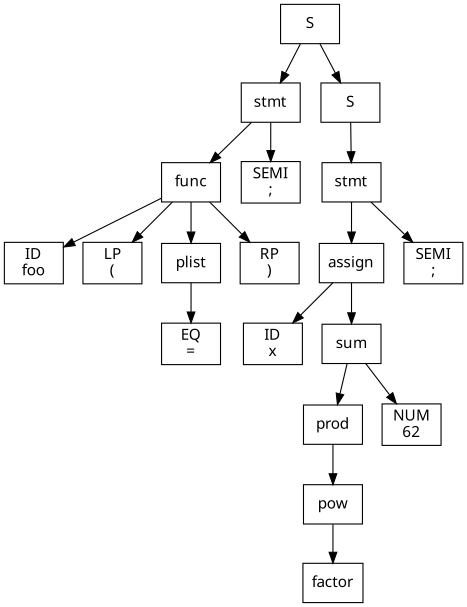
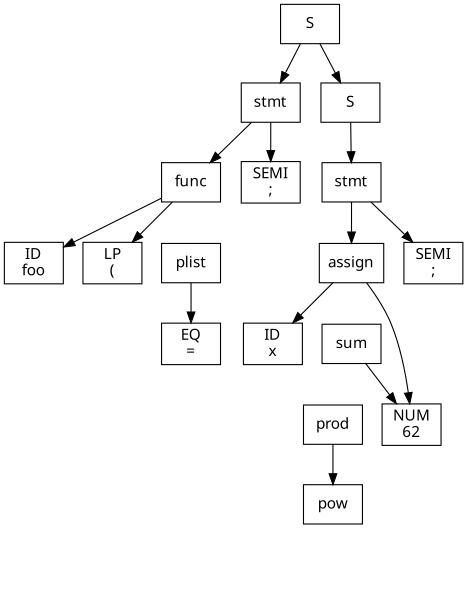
(191, 217) -> none
(270, 263) -> none
(352, 298) -> (395, 335)
(344, 379) -> none
(333, 583) -> none
